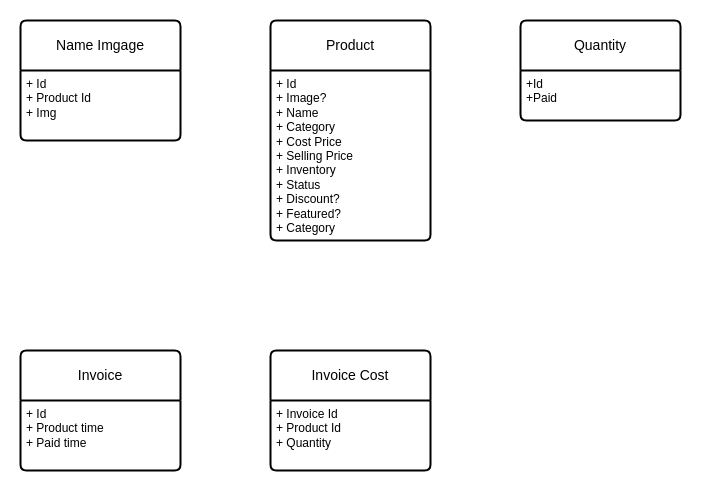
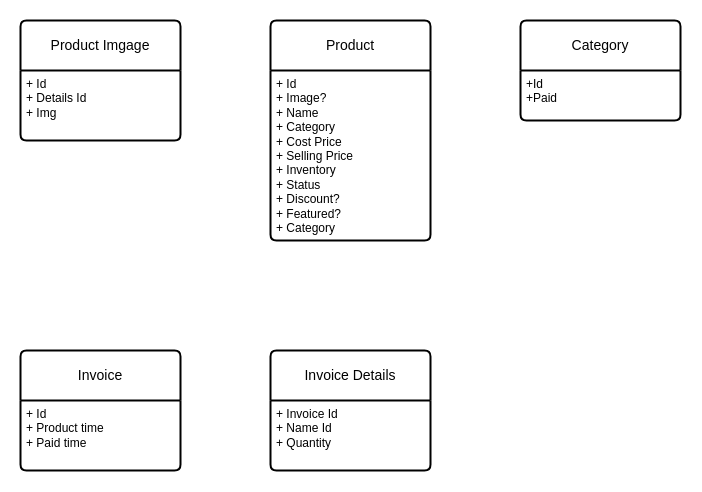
(101, 46) -> (101, 46)
(601, 46) -> (601, 46)
(64, 99) -> (61, 99)
(351, 376) -> (351, 376)
(314, 429) -> (312, 429)
